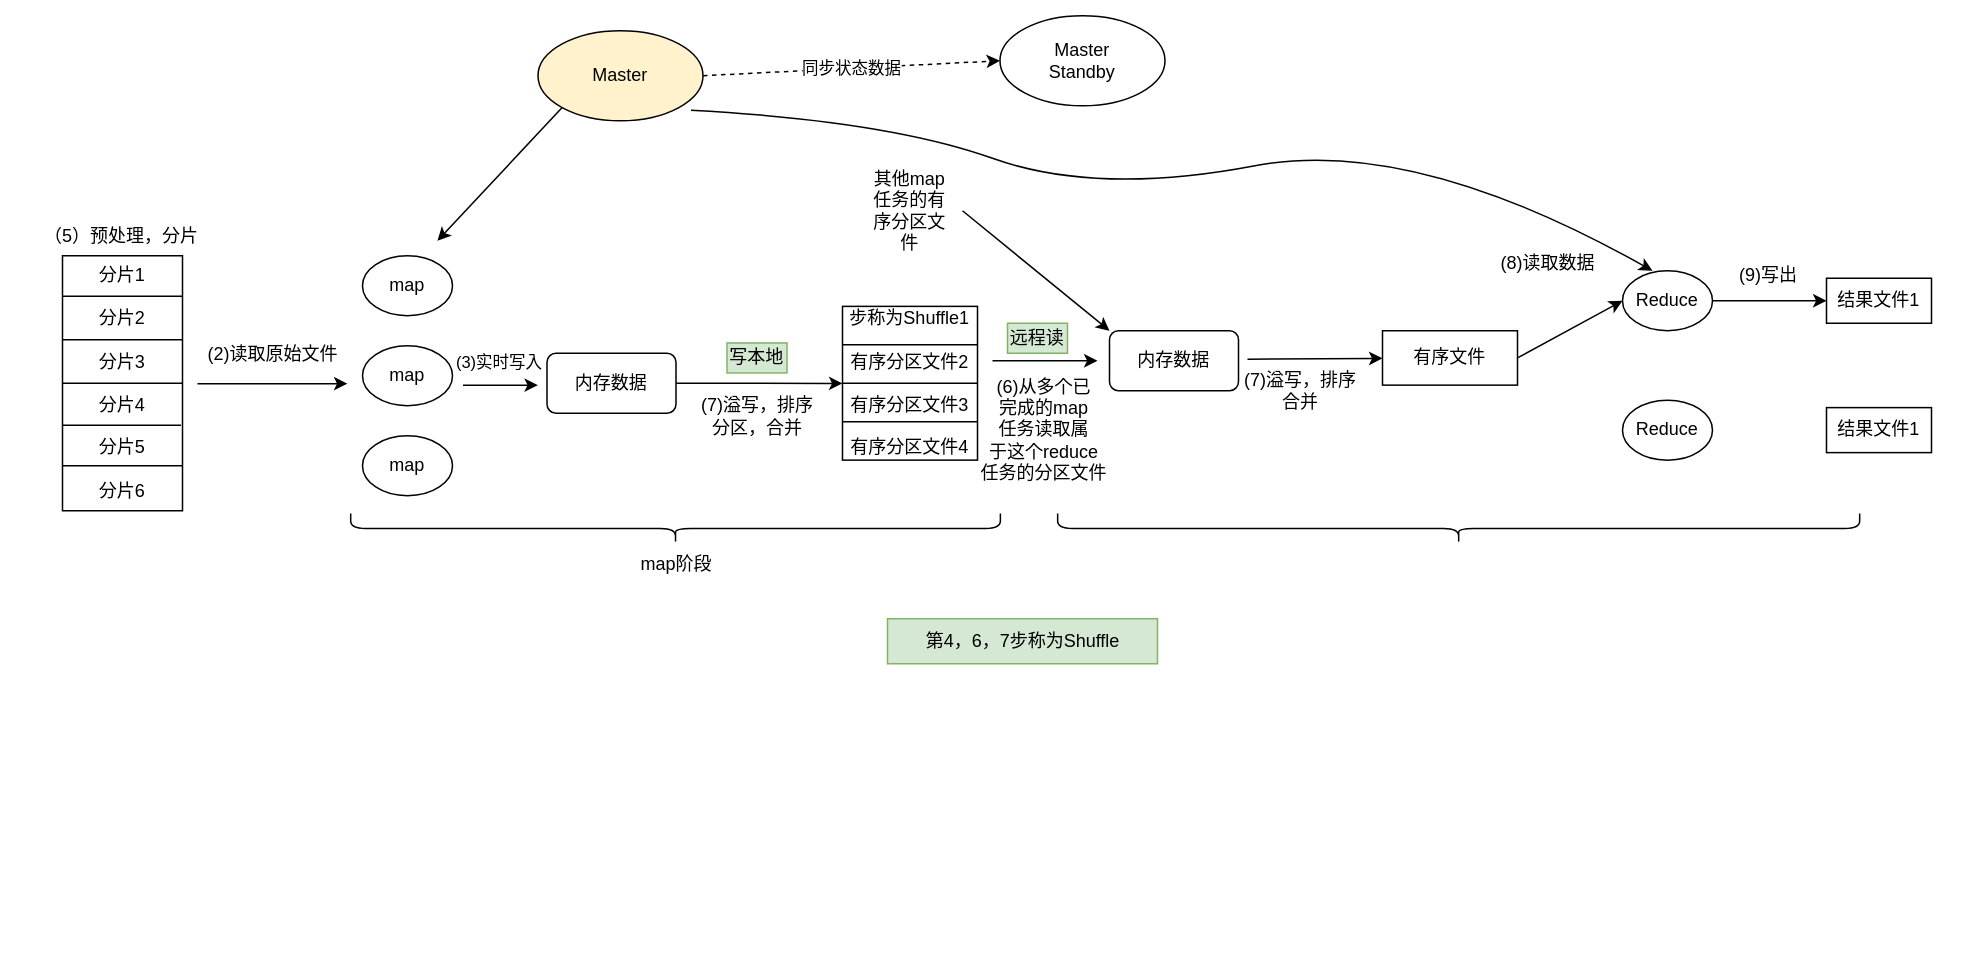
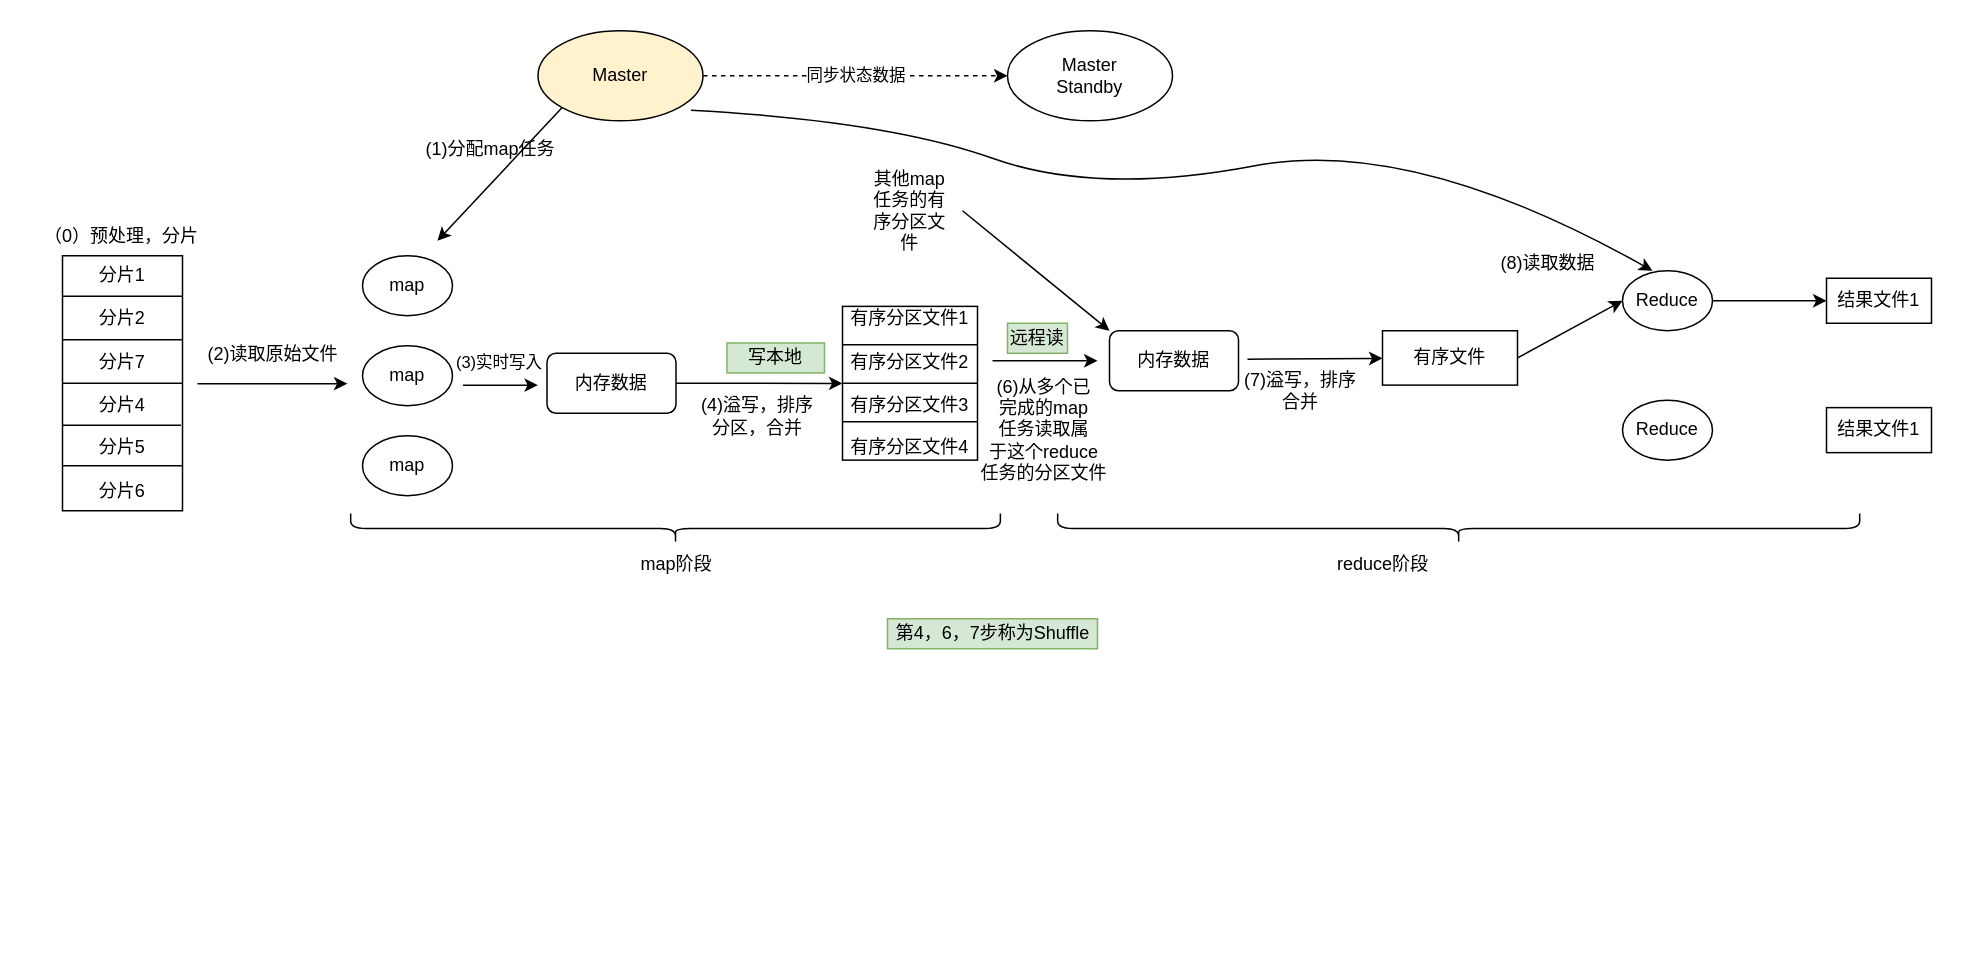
(1082, 61) -> (1090, 76)
none -> (490, 149)
(122, 236) -> (122, 236)
(1768, 275) -> none
(757, 358) -> (776, 358)
(122, 383) -> (122, 383)
(910, 383) -> (910, 383)
(758, 416) -> (758, 416)
none -> (1382, 565)
(1022, 641) -> (992, 634)
